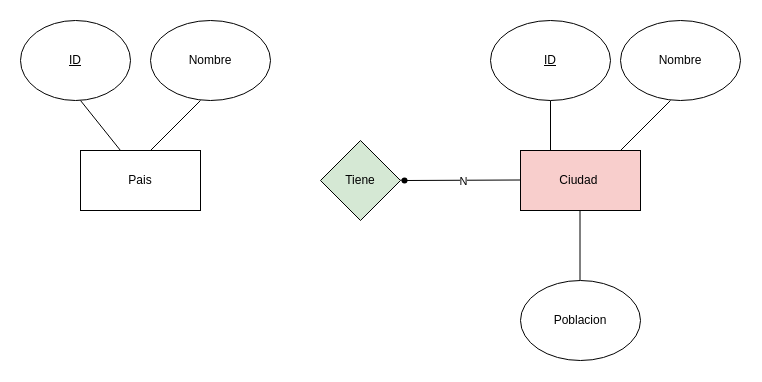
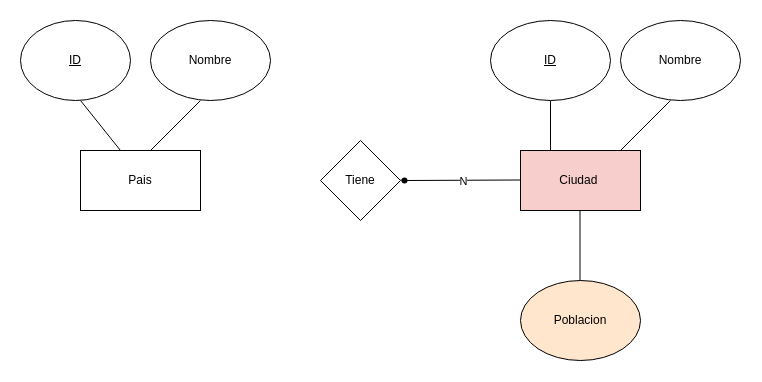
(361, 181) -> (361, 181)
(581, 321) -> (581, 321)
